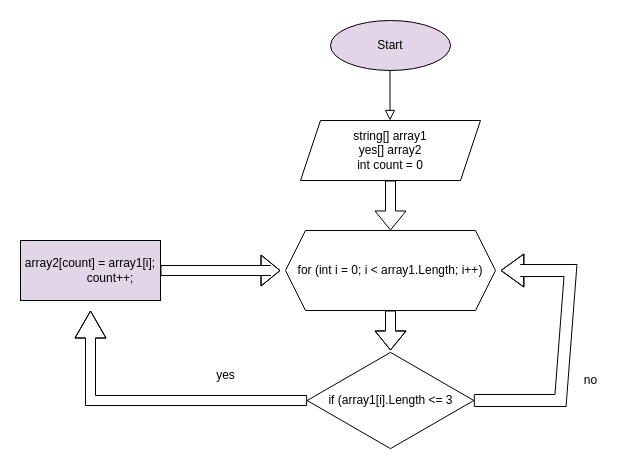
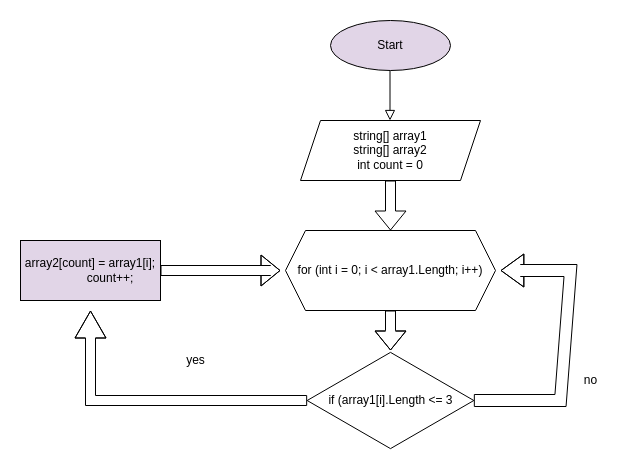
(391, 151) -> (391, 151)
(226, 376) -> (196, 361)
